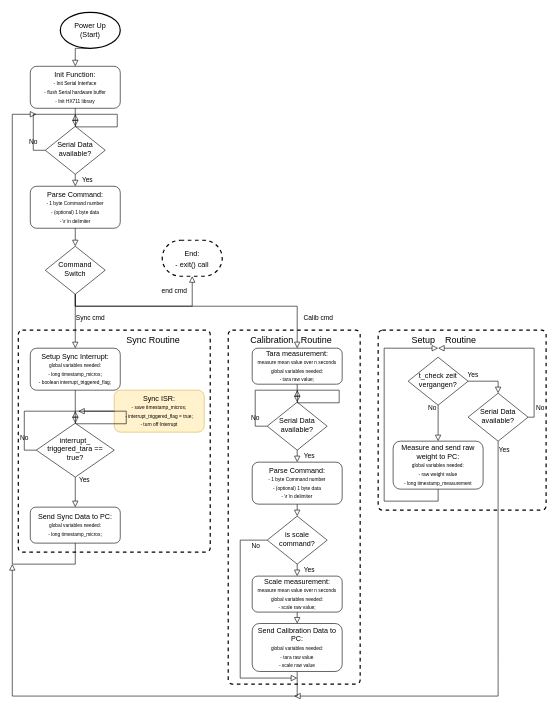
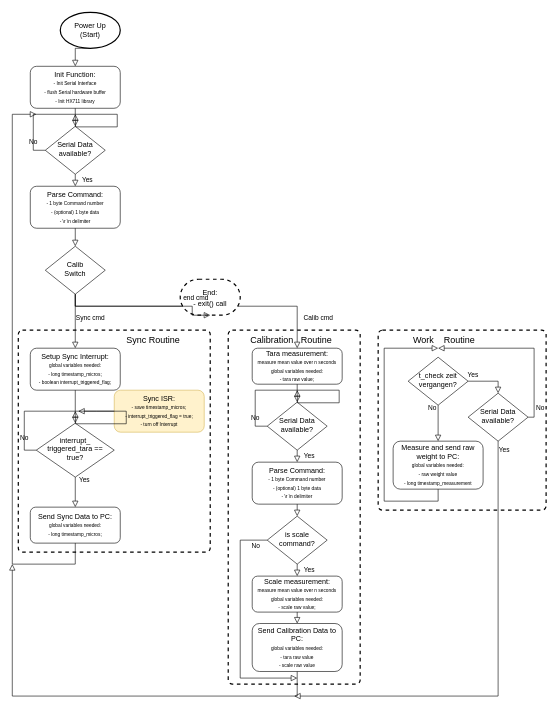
(192, 258) -> (210, 297)
(75, 269) -> (75, 269)
(444, 339) -> (444, 339)
